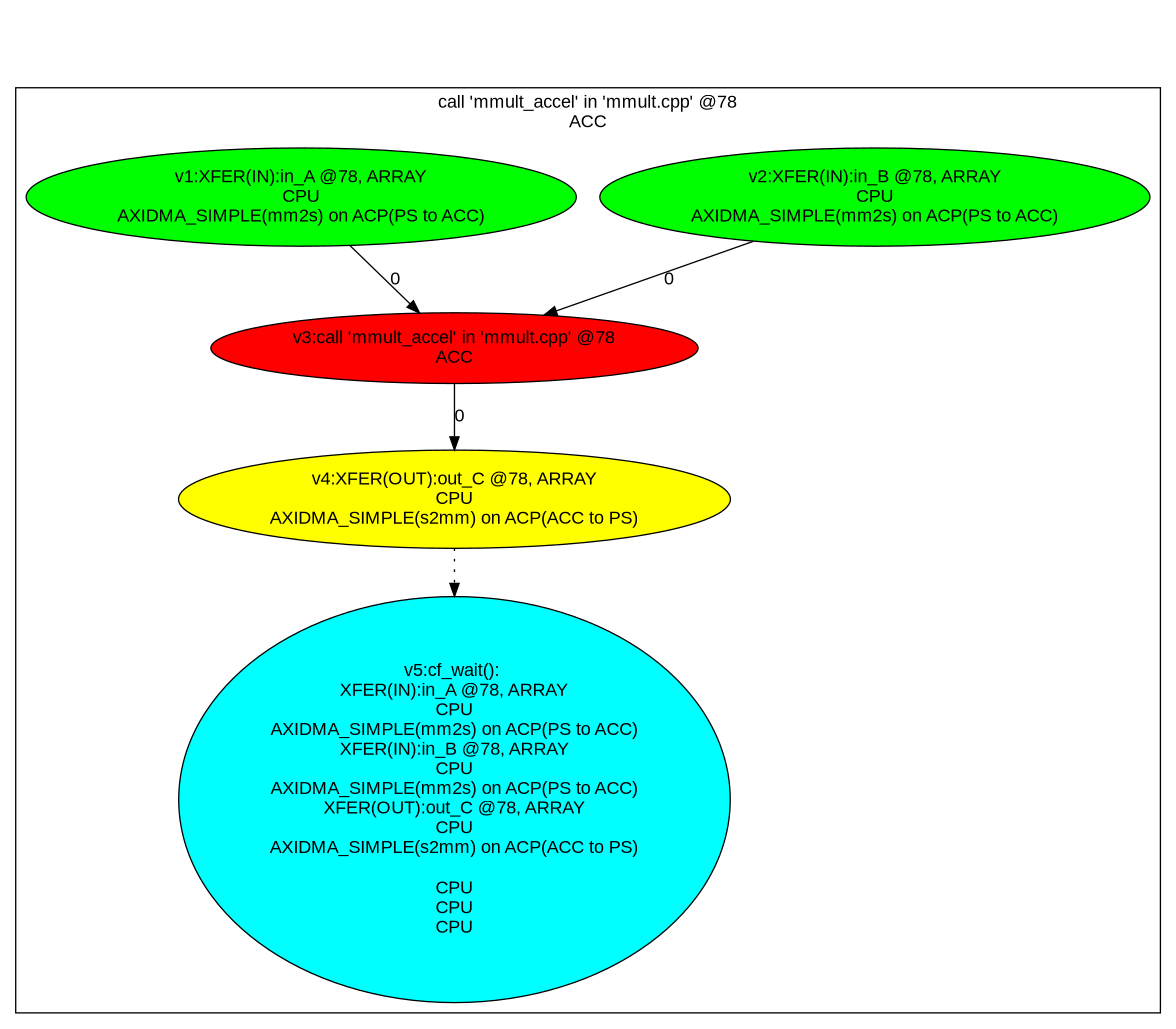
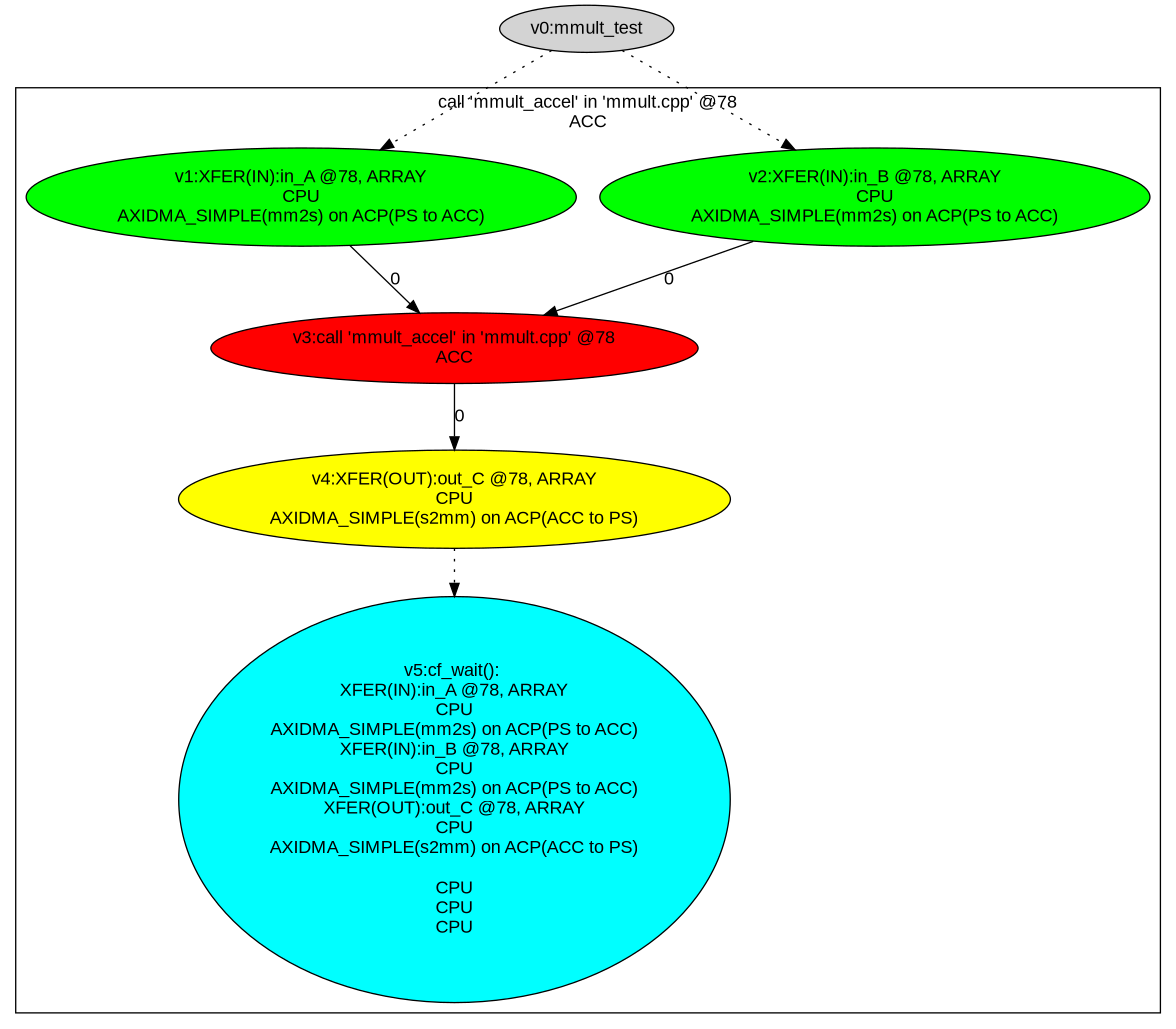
none -> (587, 29)
